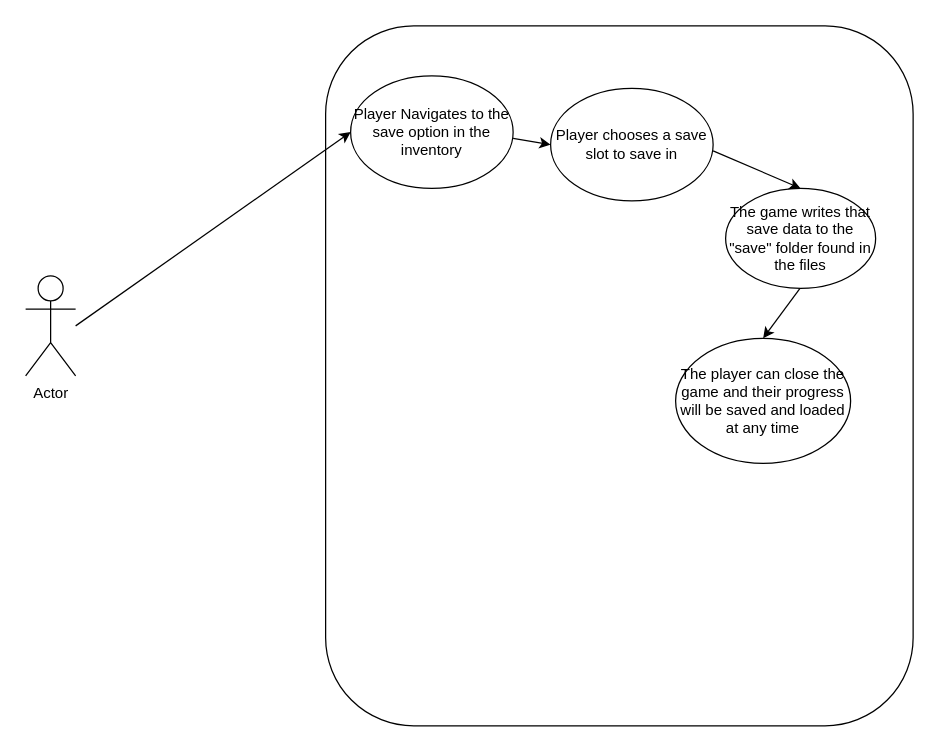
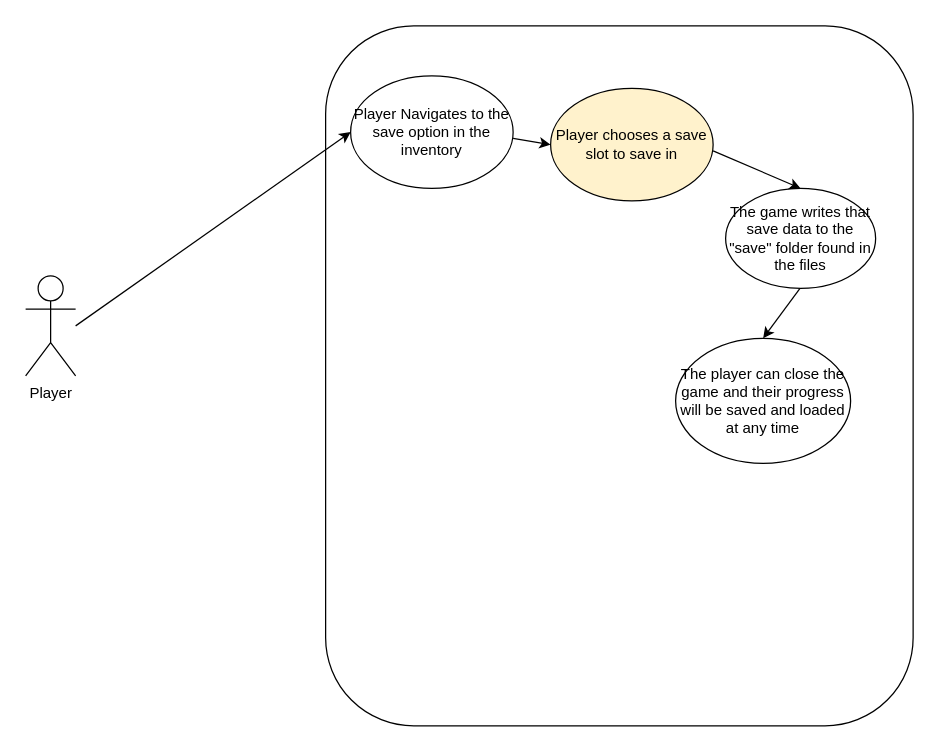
(632, 144) -> (632, 144)
(51, 393) -> (51, 393)
